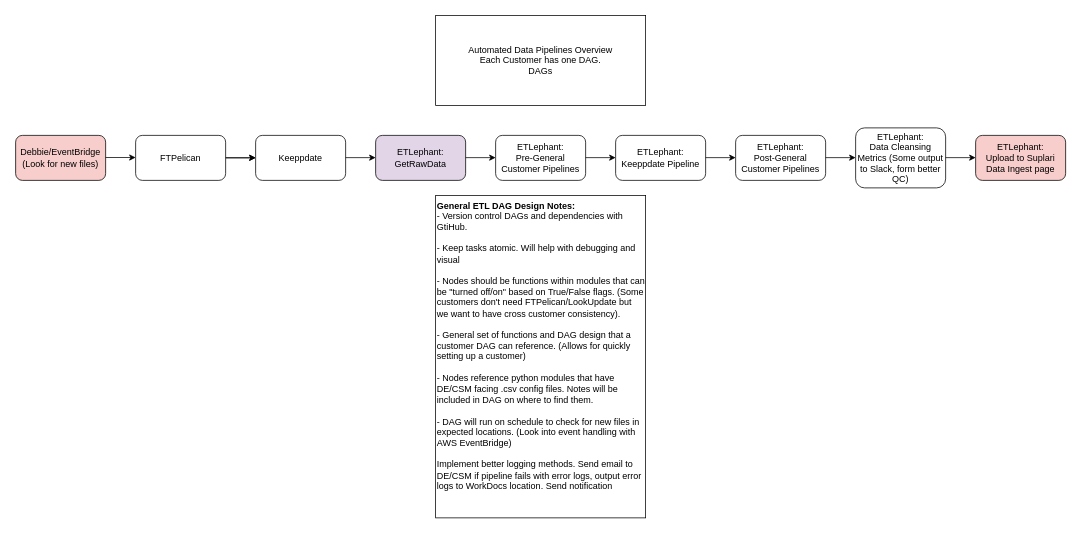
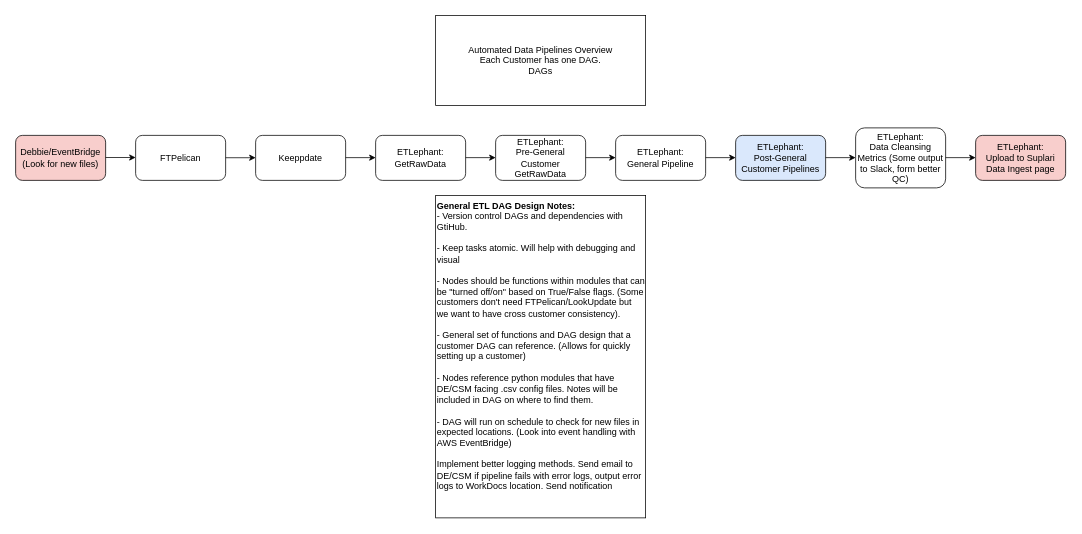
(251, 158) -> none
(420, 158) -> (420, 158)
(540, 158) -> (540, 158)
(660, 158) -> (660, 158)
(780, 158) -> (780, 158)
